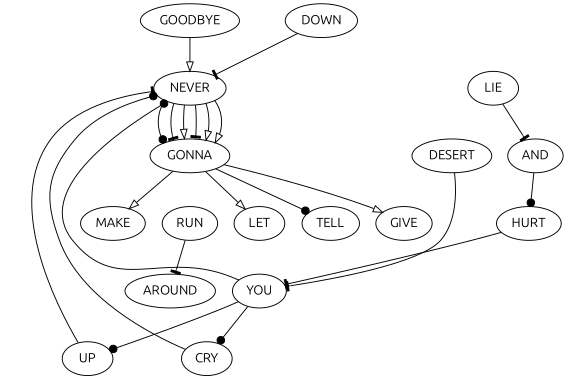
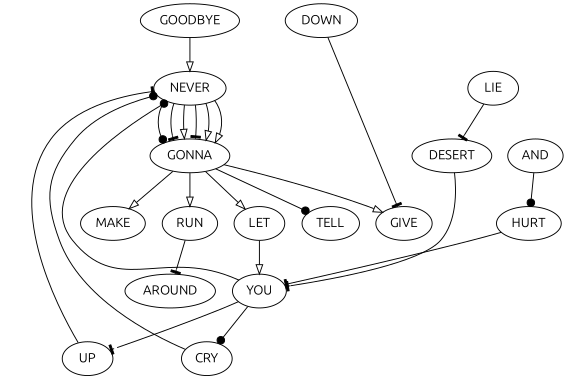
(258, 53) -> (362, 120)
(513, 120) -> (474, 120)
none -> (190, 185)
none -> (259, 253)
(178, 326) -> (178, 326)
